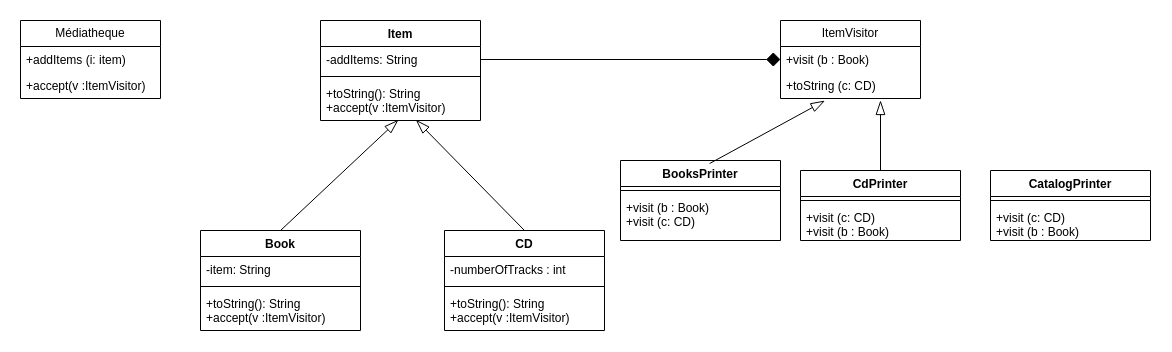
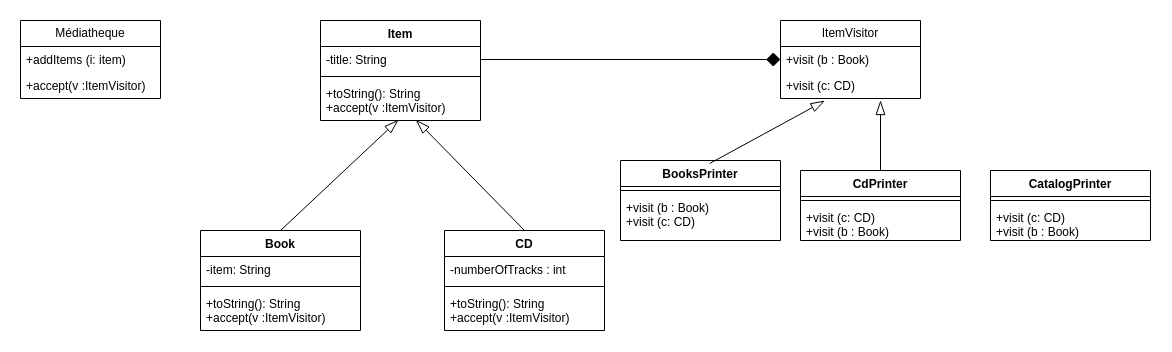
(379, 61) -> (366, 61)
(837, 87) -> (826, 87)
